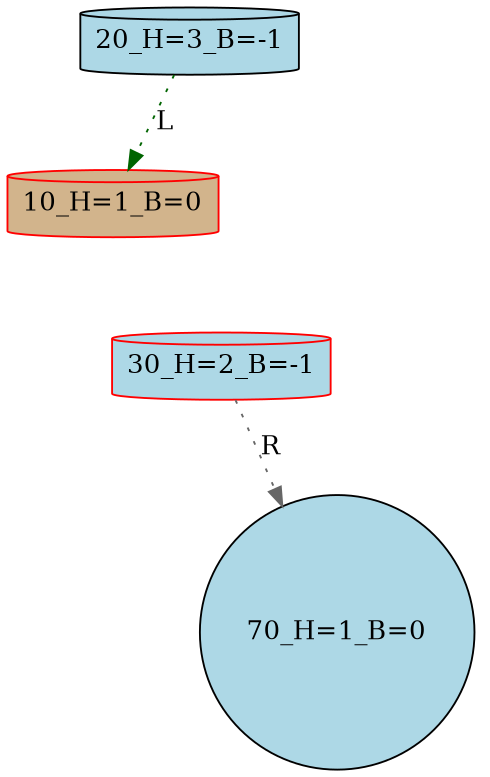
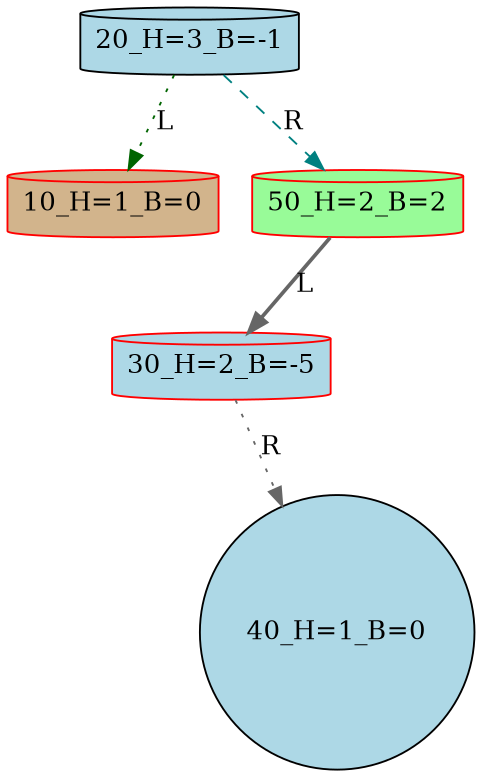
none -> (358, 204)
(221, 366) -> (221, 366)
(337, 632) -> (337, 632)
